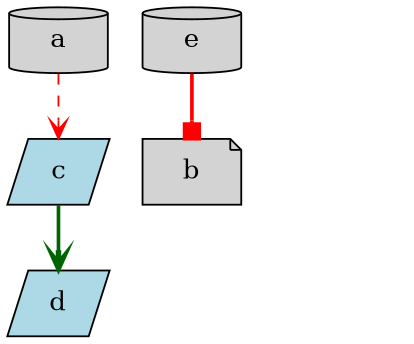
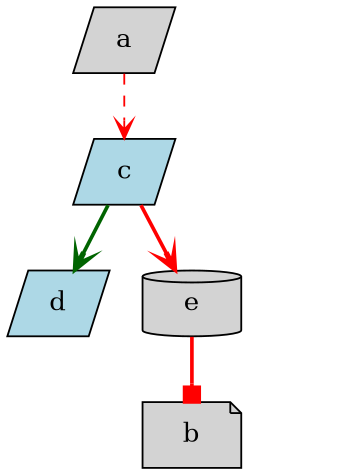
(58, 40) -> (124, 40)
none -> (154, 230)
